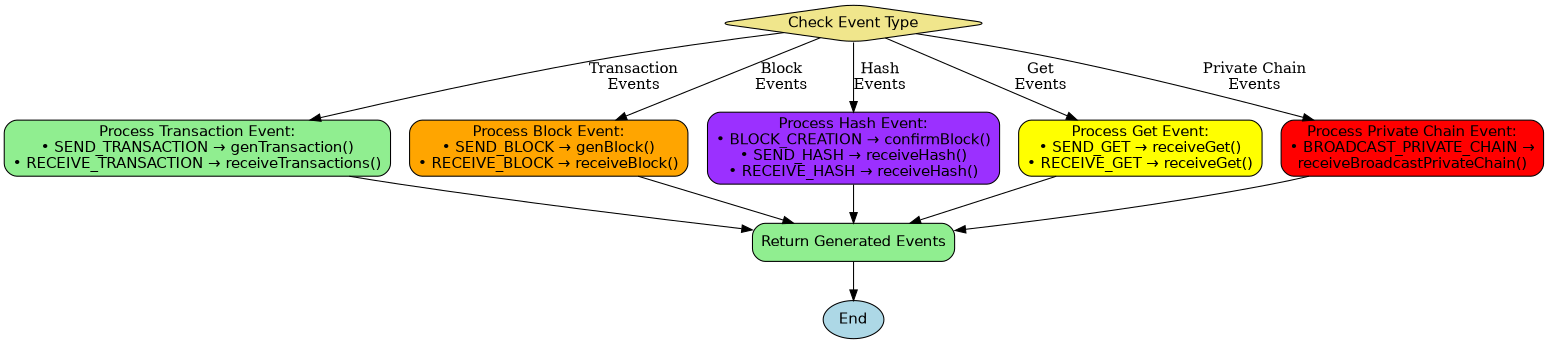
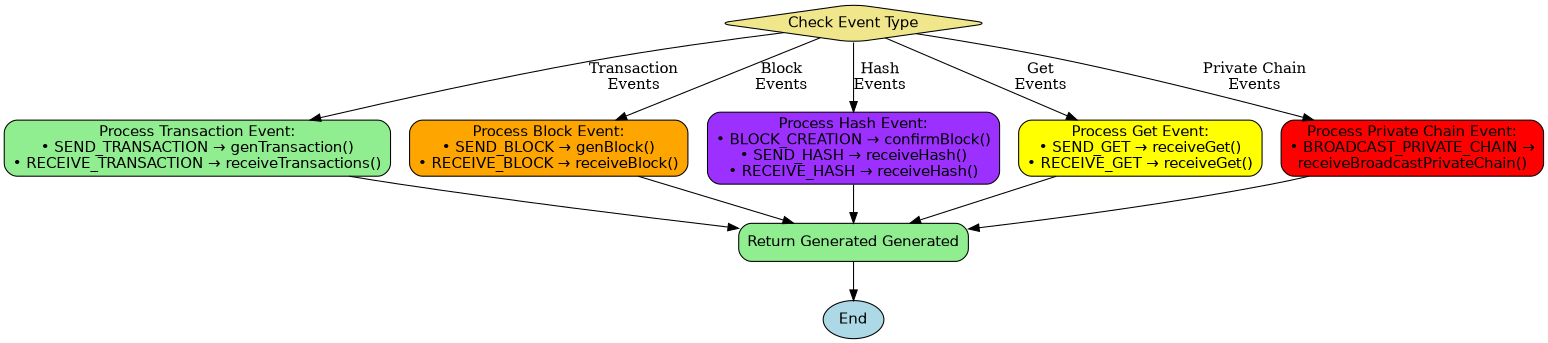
(854, 242) -> (854, 242)
